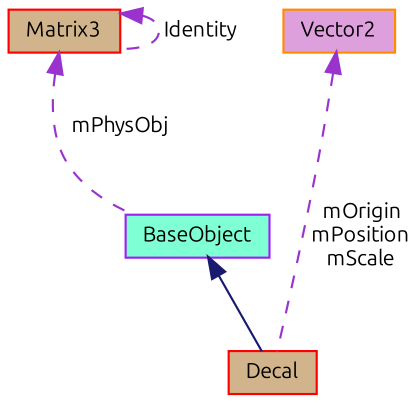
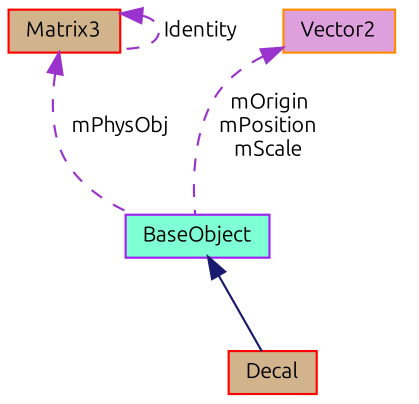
(308, 213) -> (203, 123)
